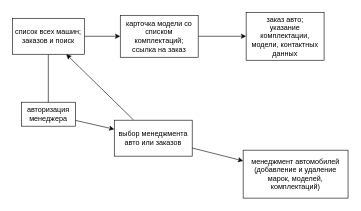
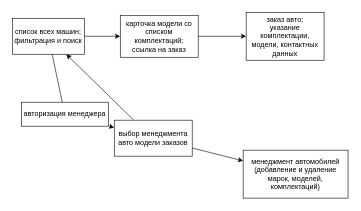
(48, 36) -> (48, 36)
(48, 114) -> (65, 114)
(153, 138) -> (153, 138)
